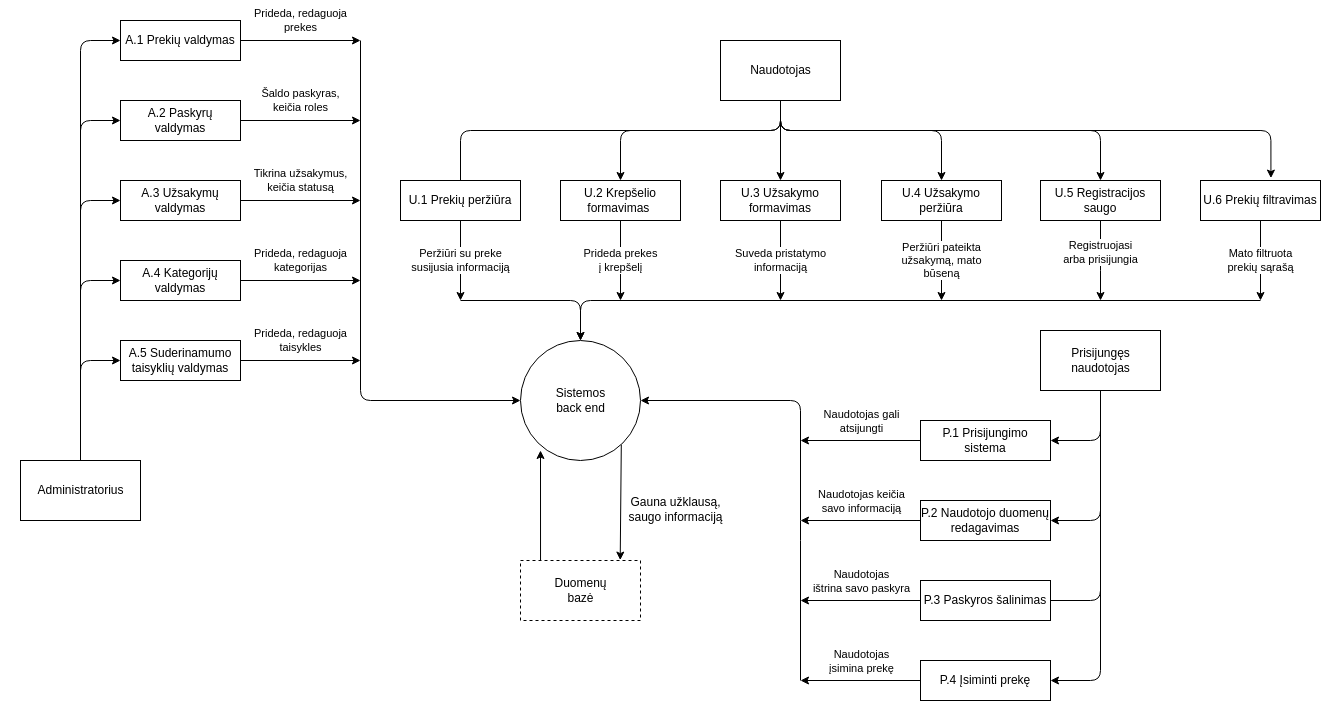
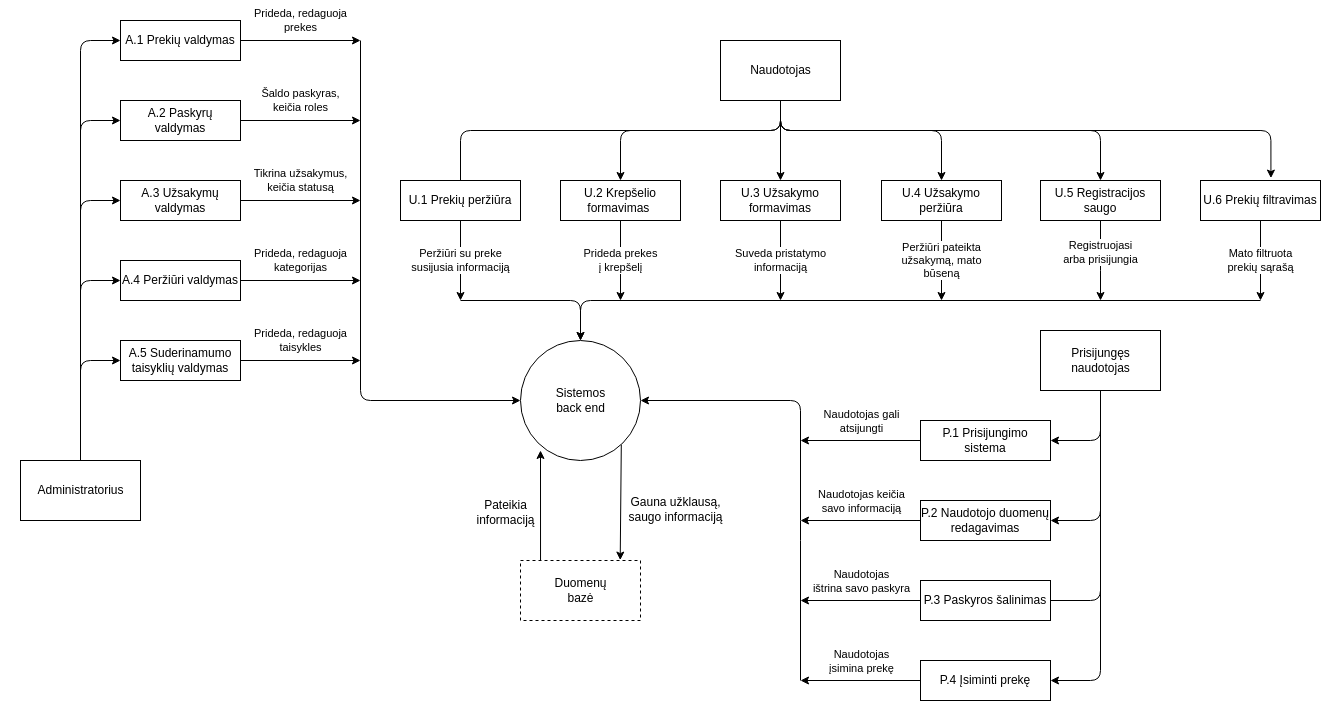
(181, 281) -> (181, 281)
none -> (506, 513)
